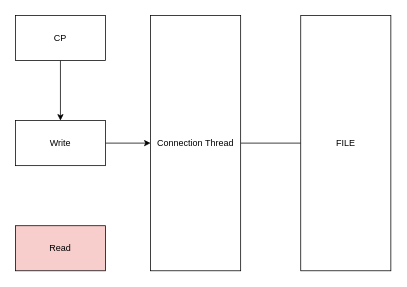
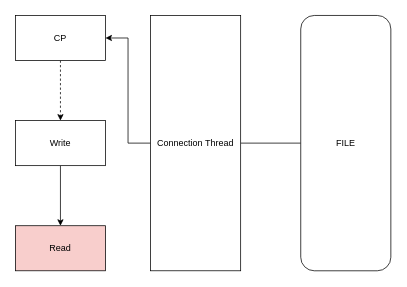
none -> (128, 38)
(60, 88) -> (60, 88)
(115, 143) -> (60, 192)
(345, 143) -> (345, 143)
